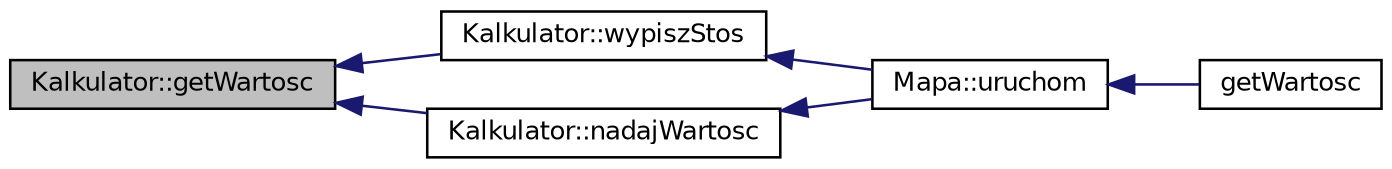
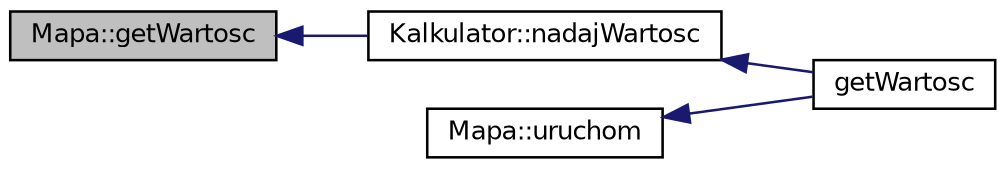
(604, 36) -> none
(173, 84) -> (143, 36)
(839, 103) -> (780, 68)
